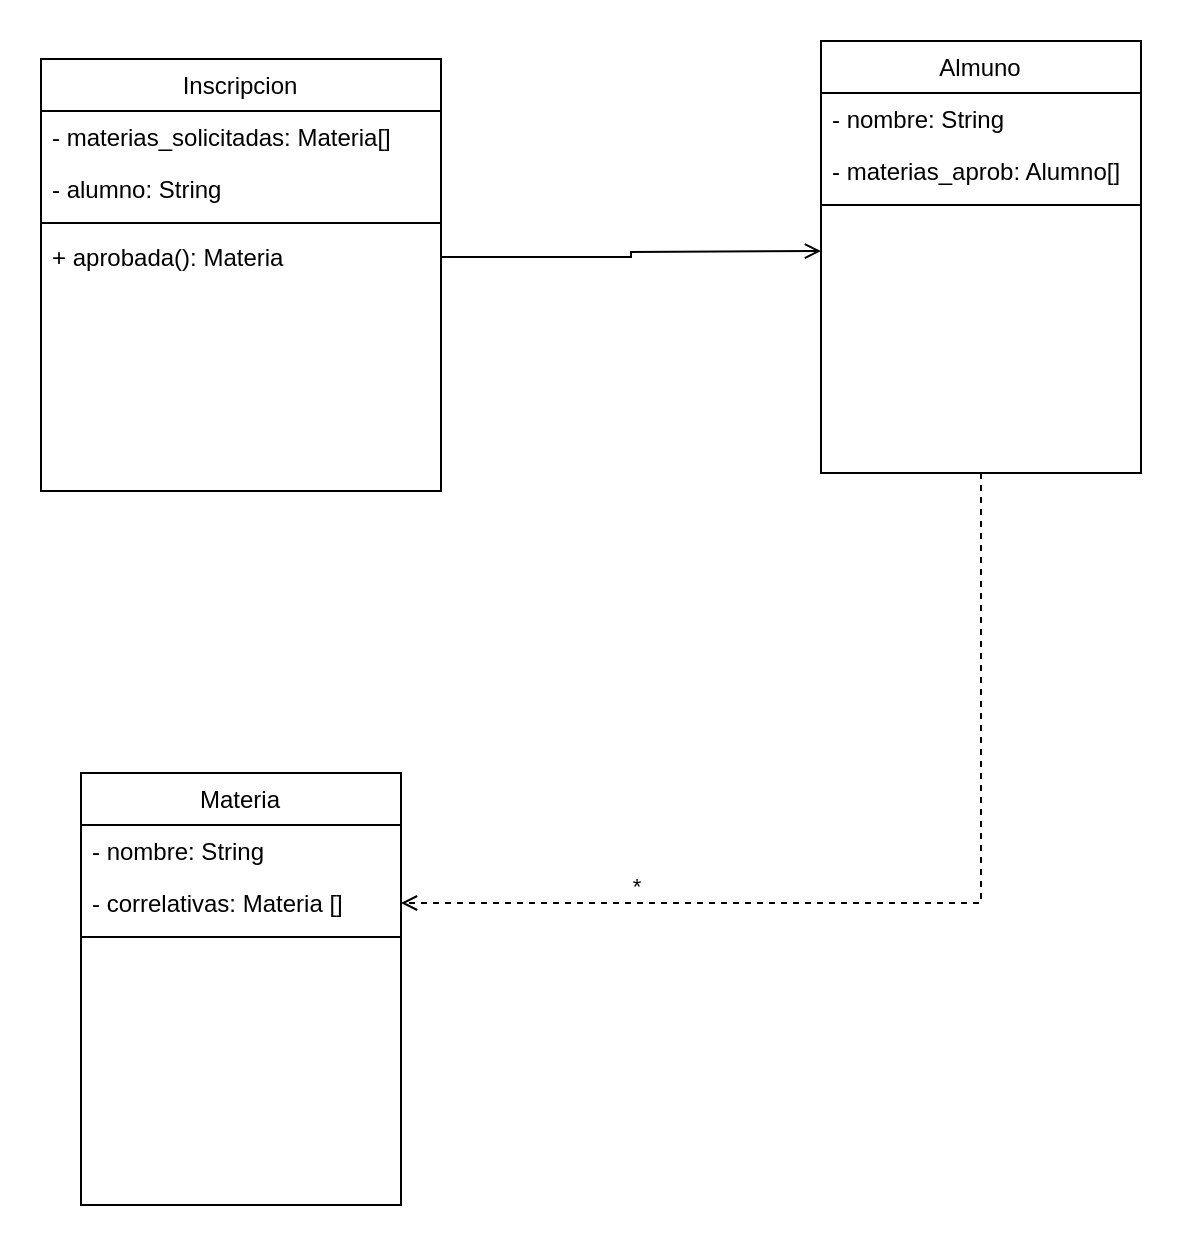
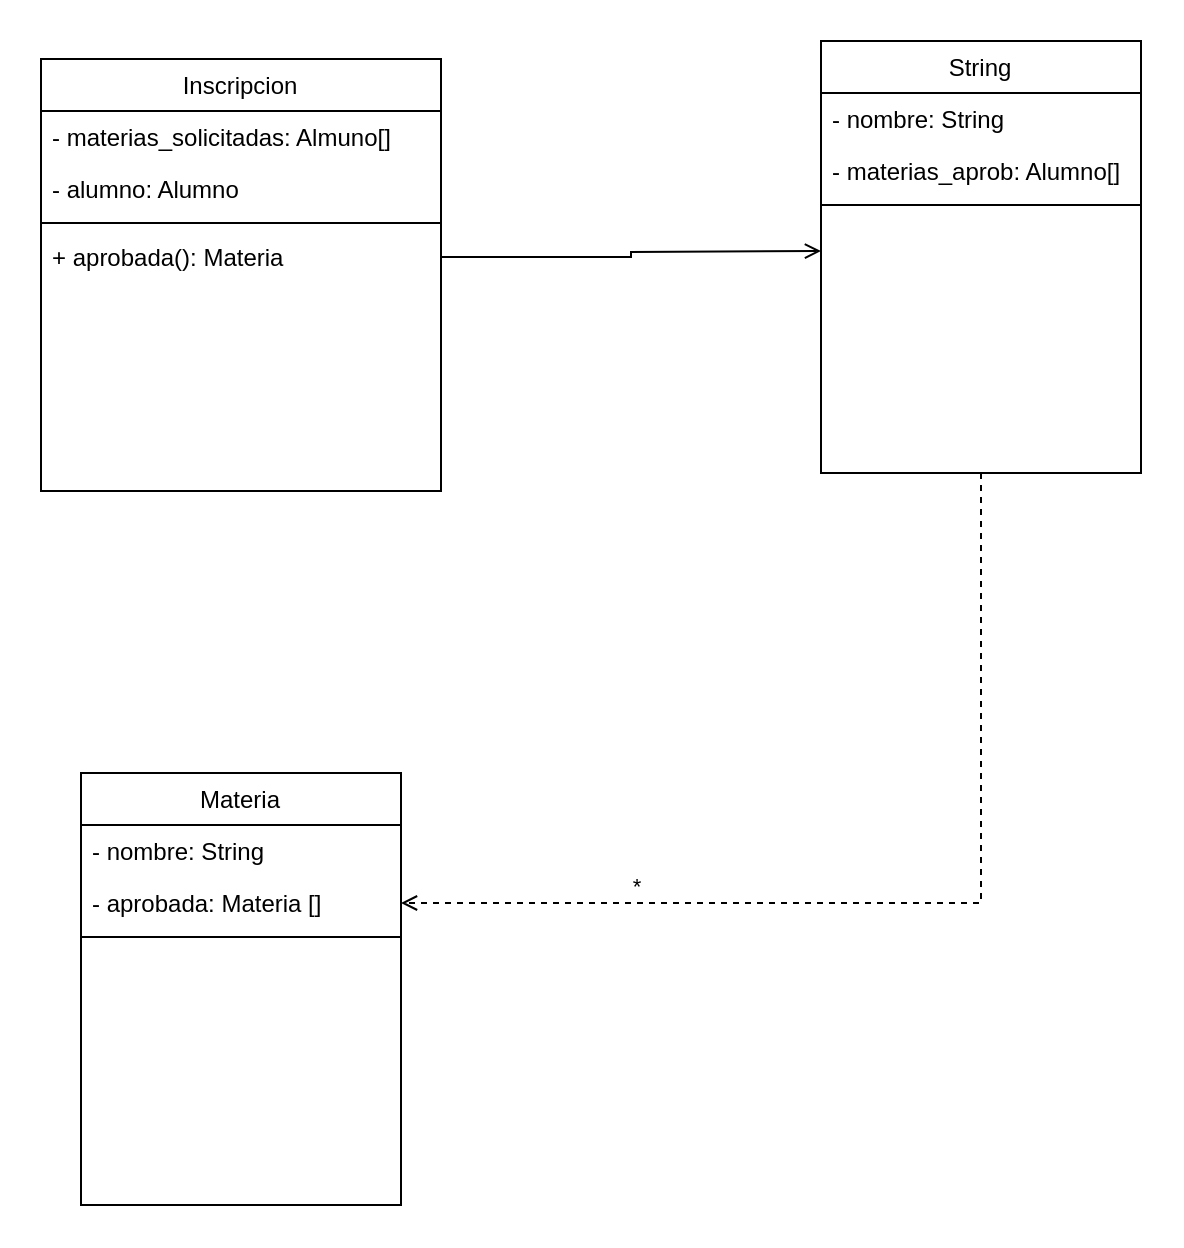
(980, 68) -> (980, 68)
(249, 138) -> (242, 138)
(144, 190) -> (144, 190)
(245, 904) -> (224, 904)
